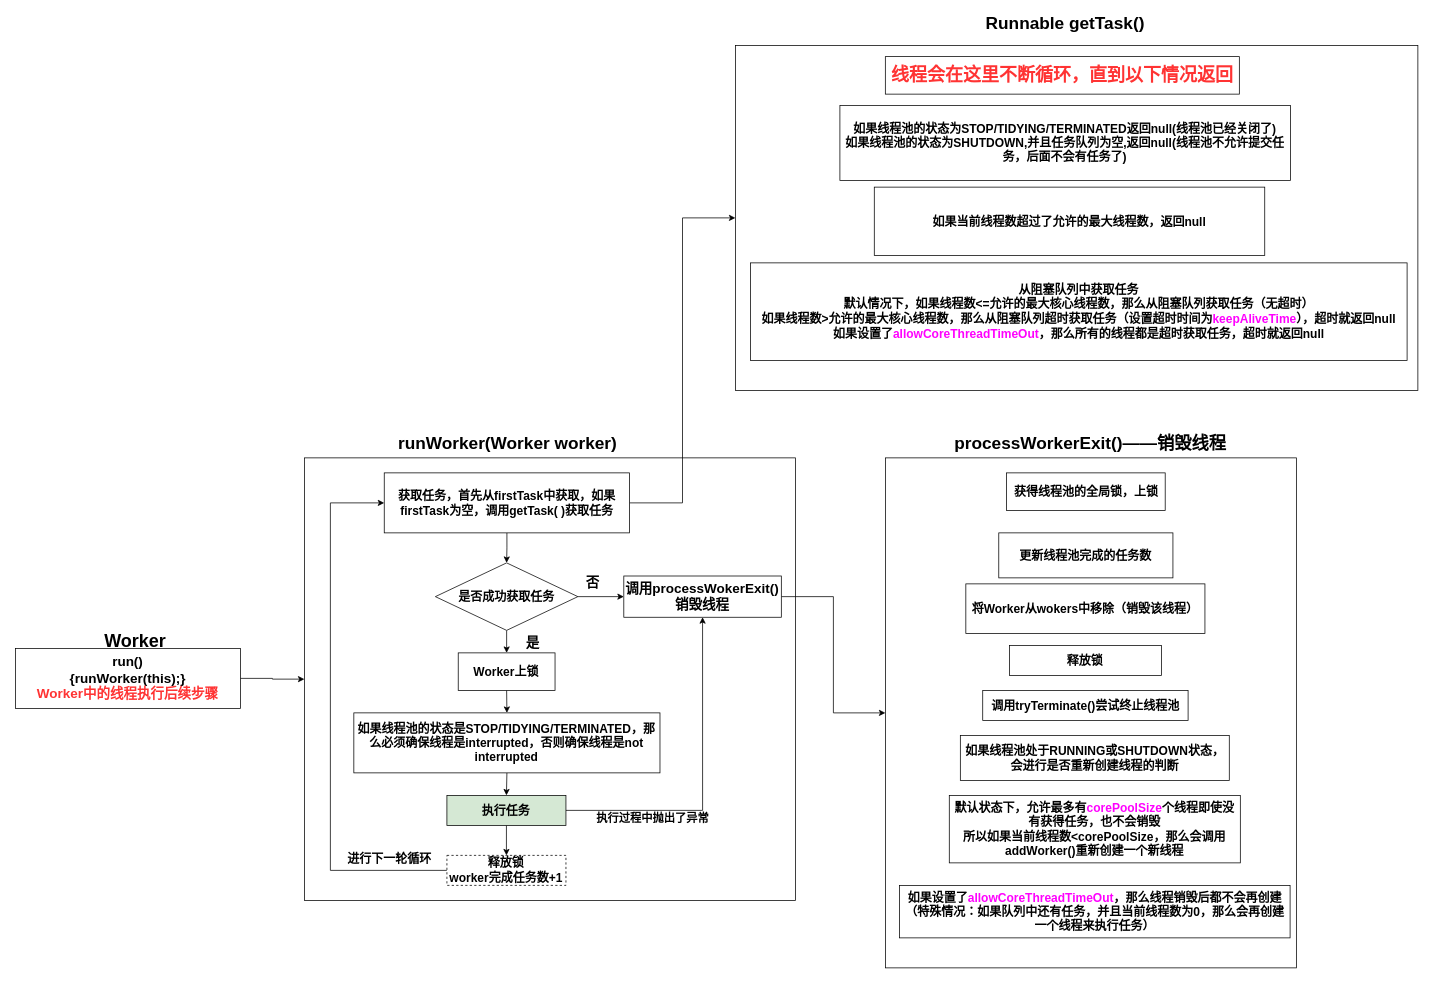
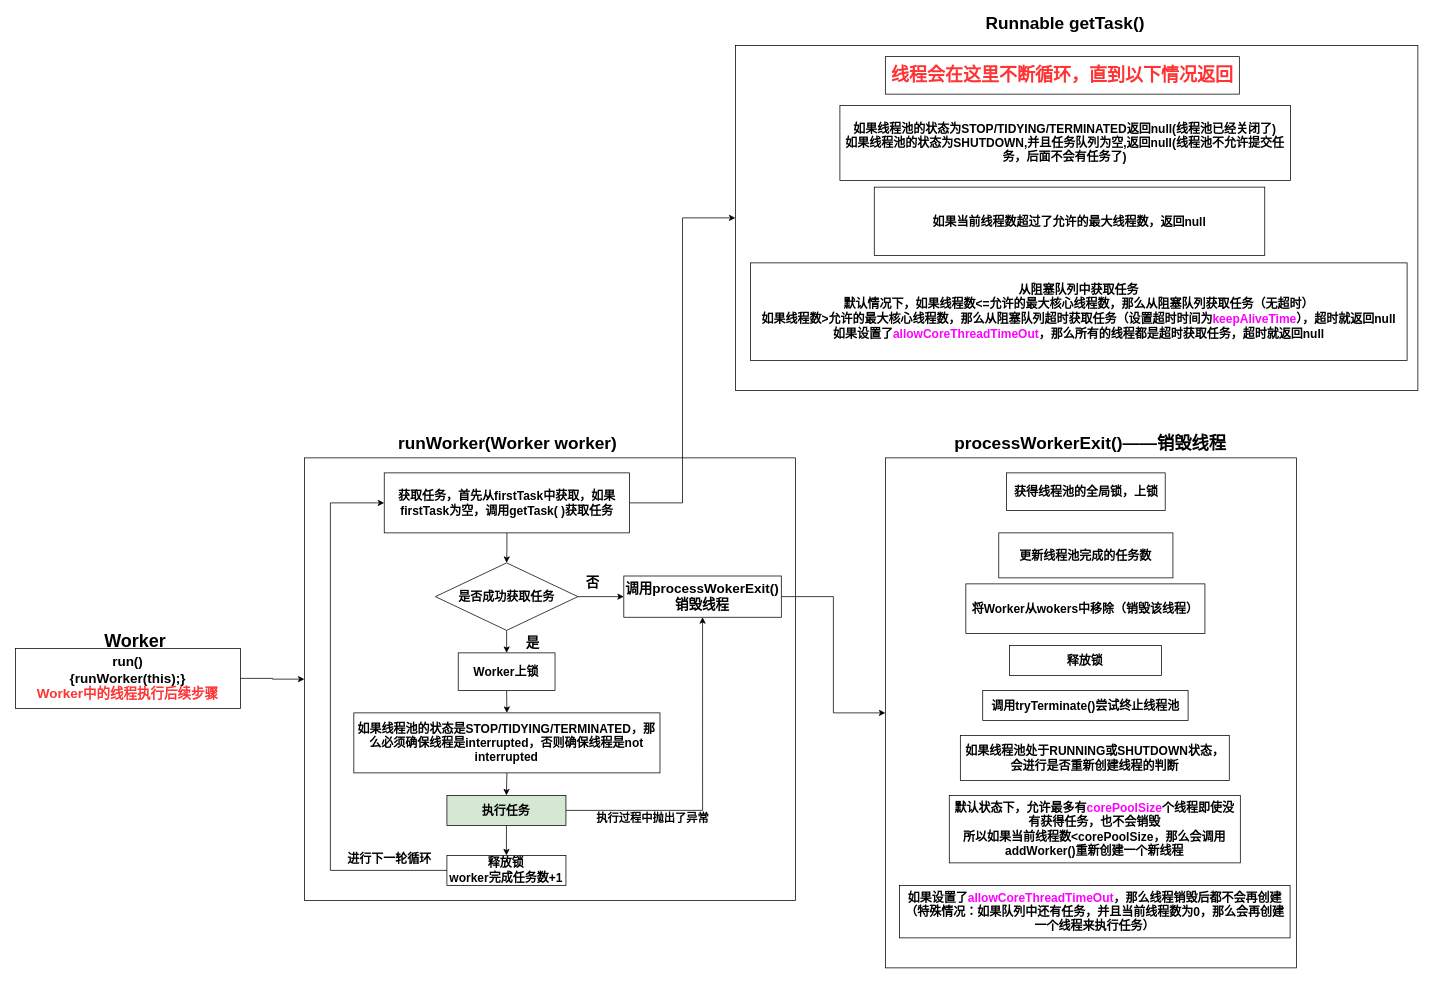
(506, 870) -> (506, 870)
